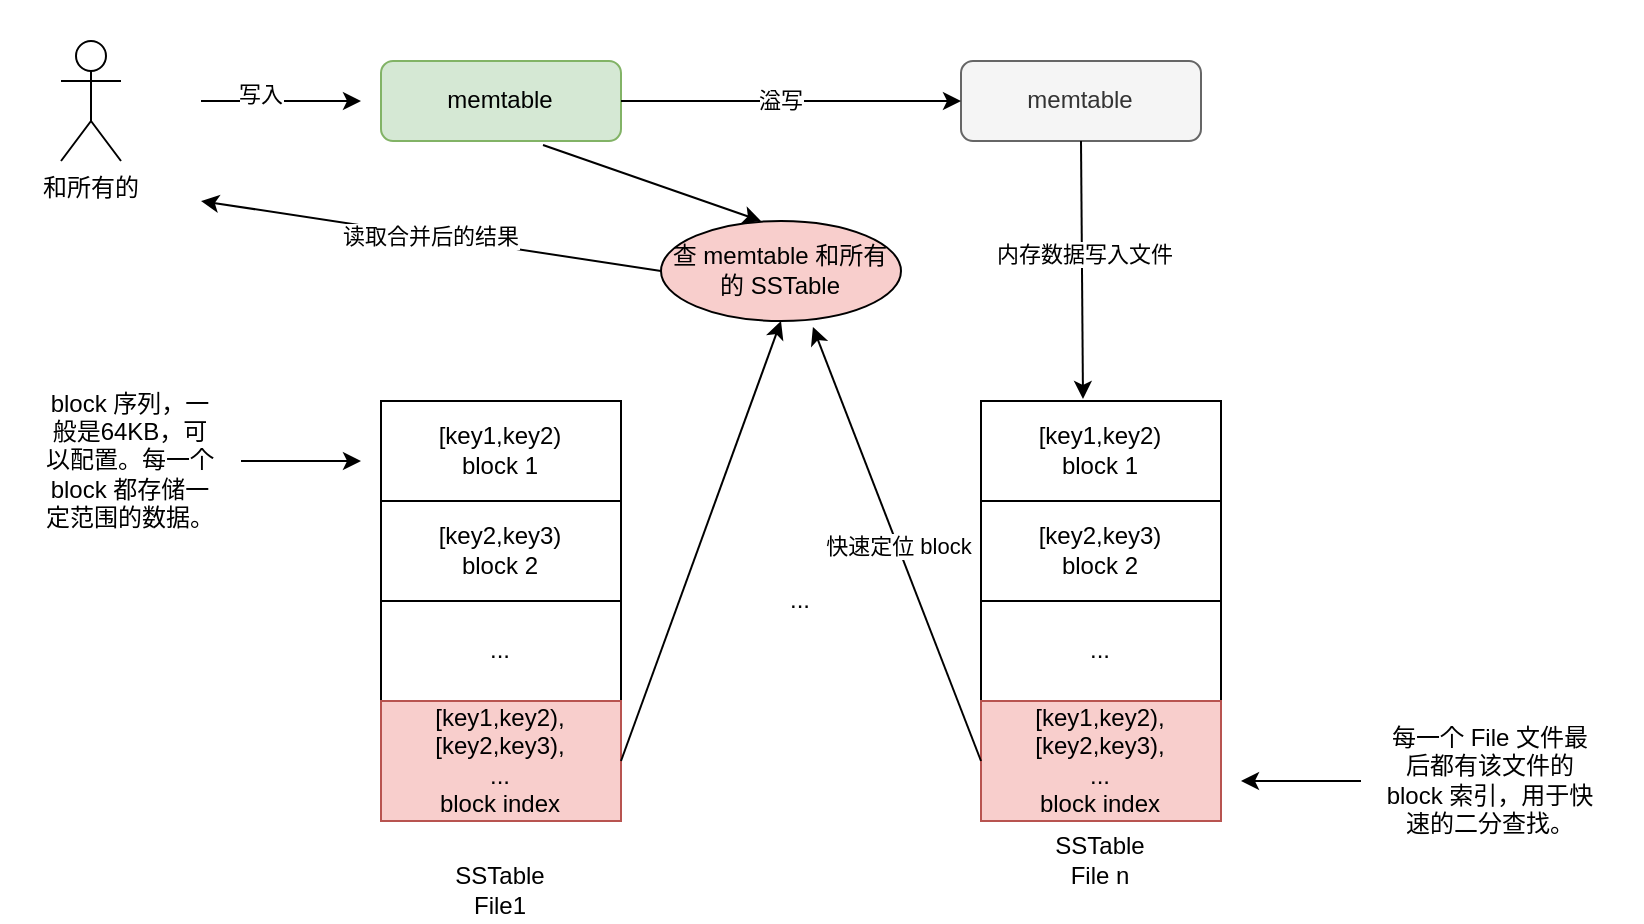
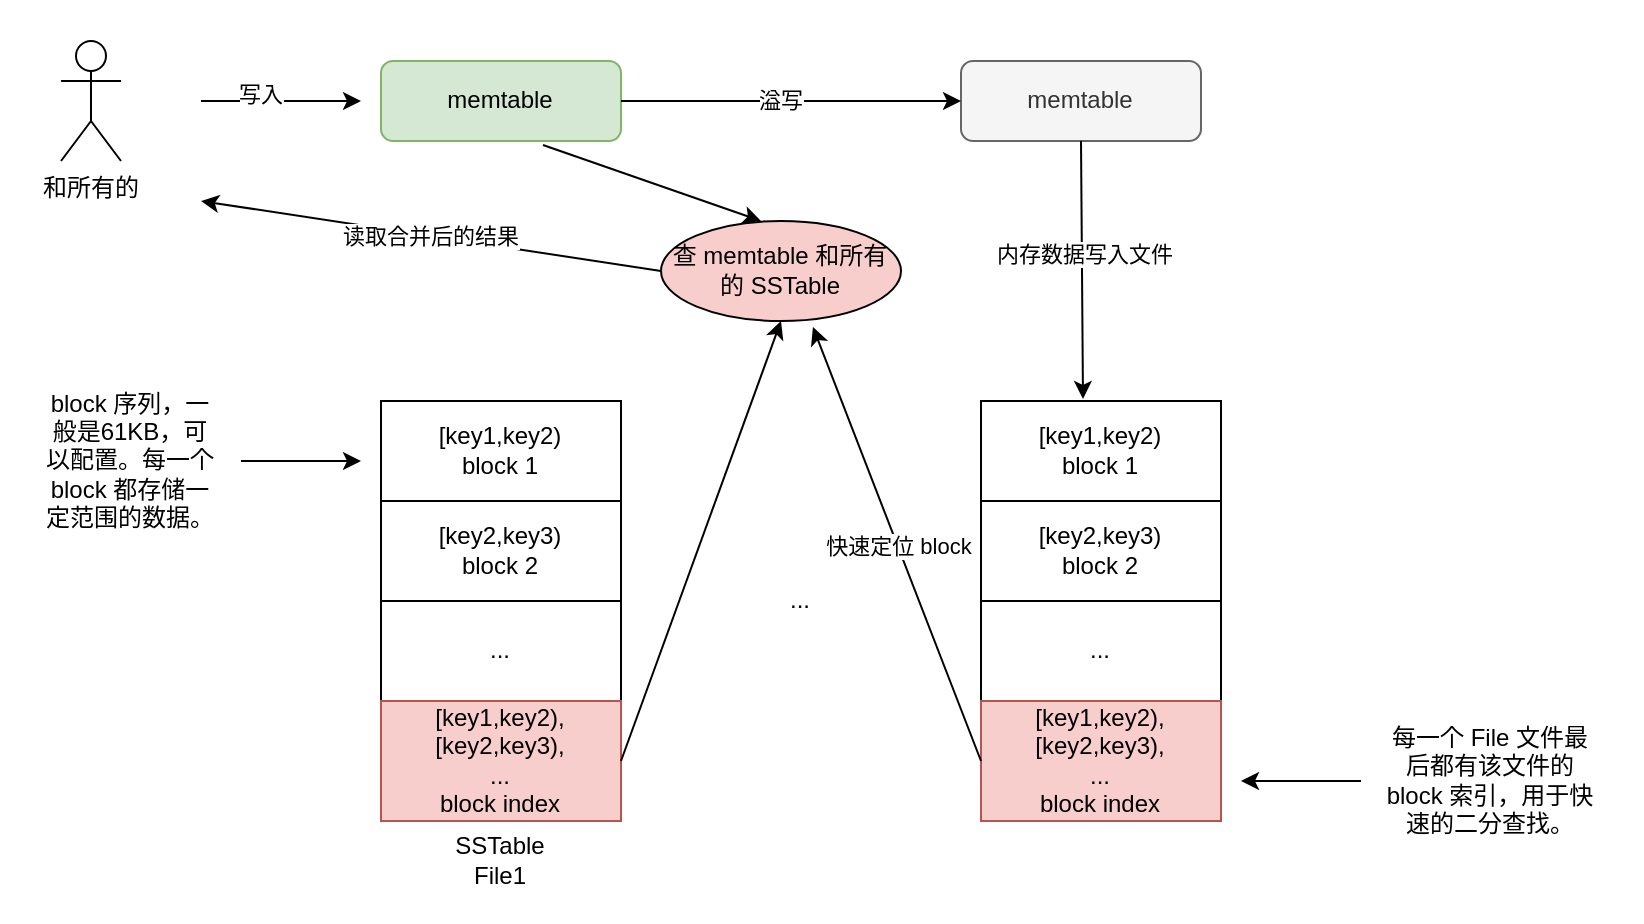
(131, 461) -> (131, 461)
(1101, 861) -> none
(501, 891) -> (501, 861)
